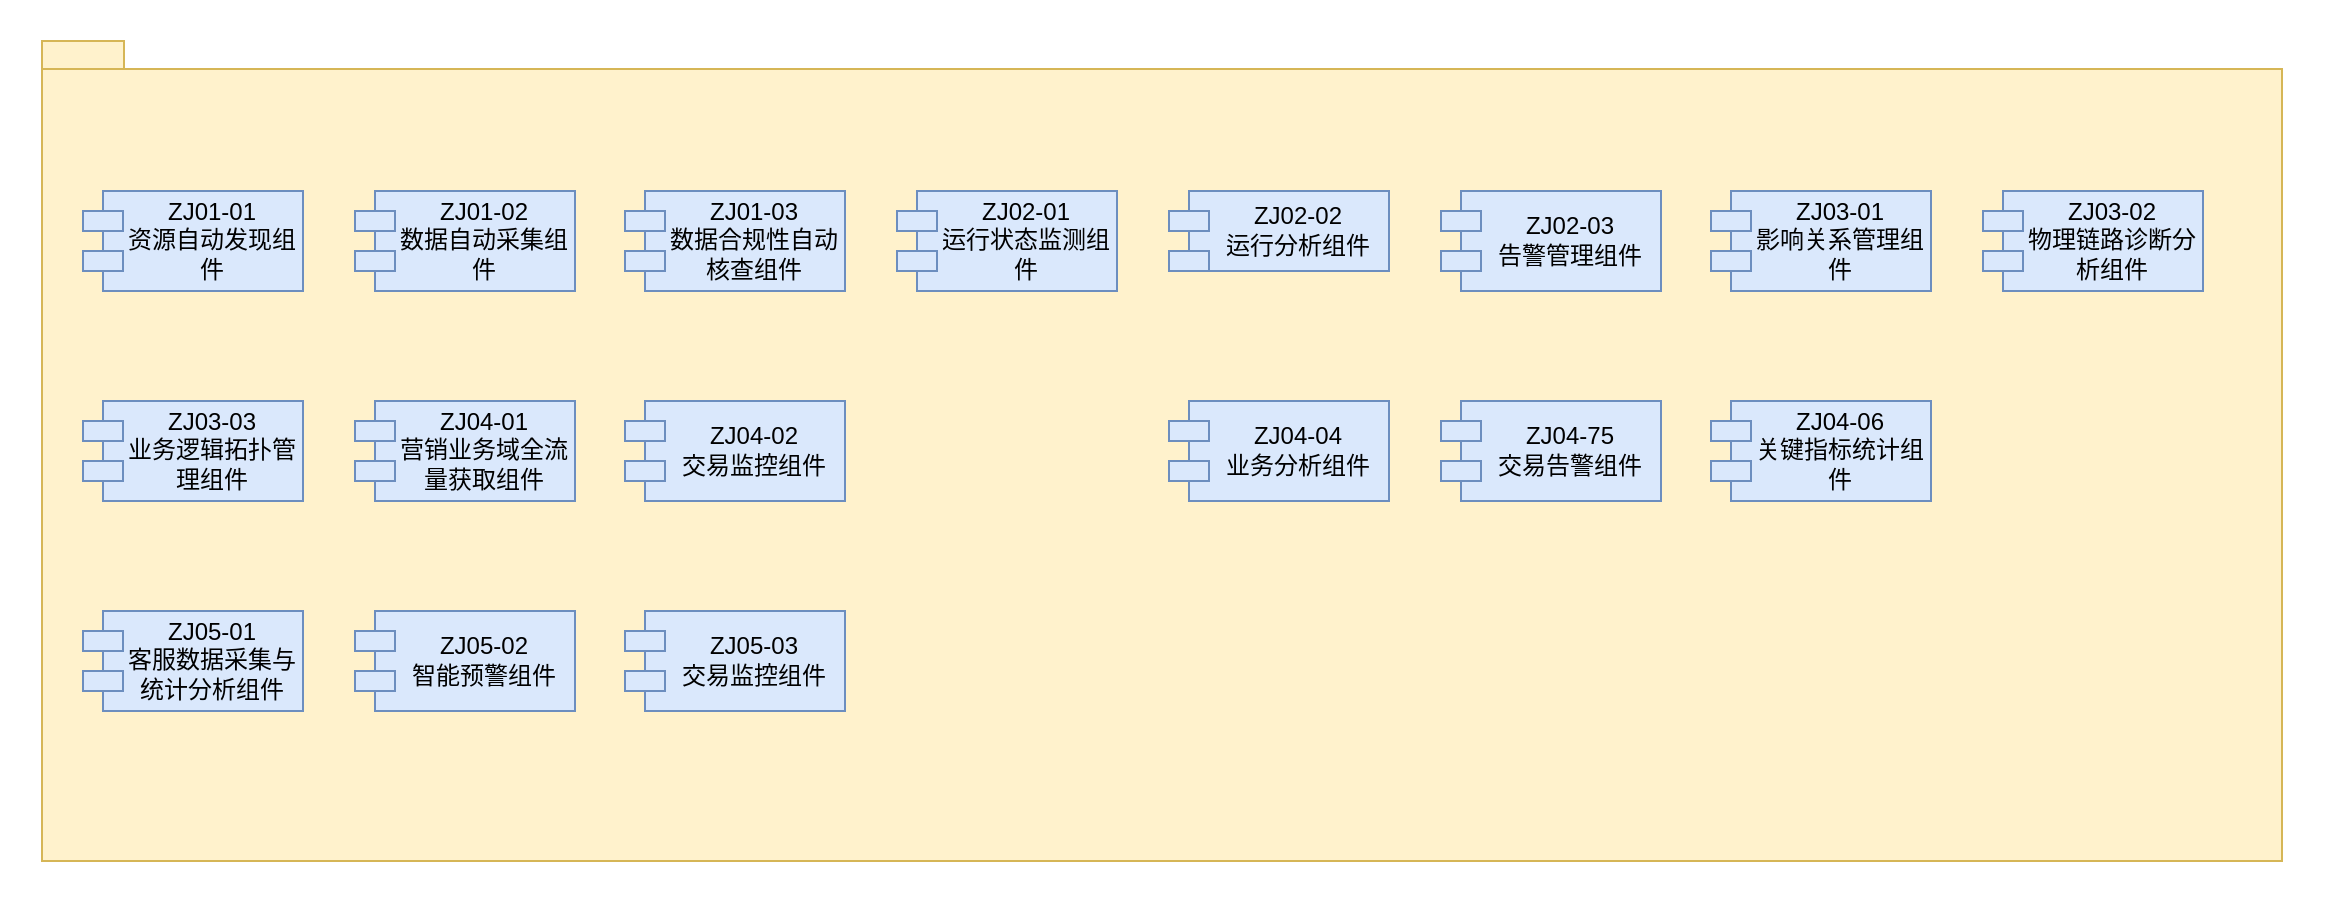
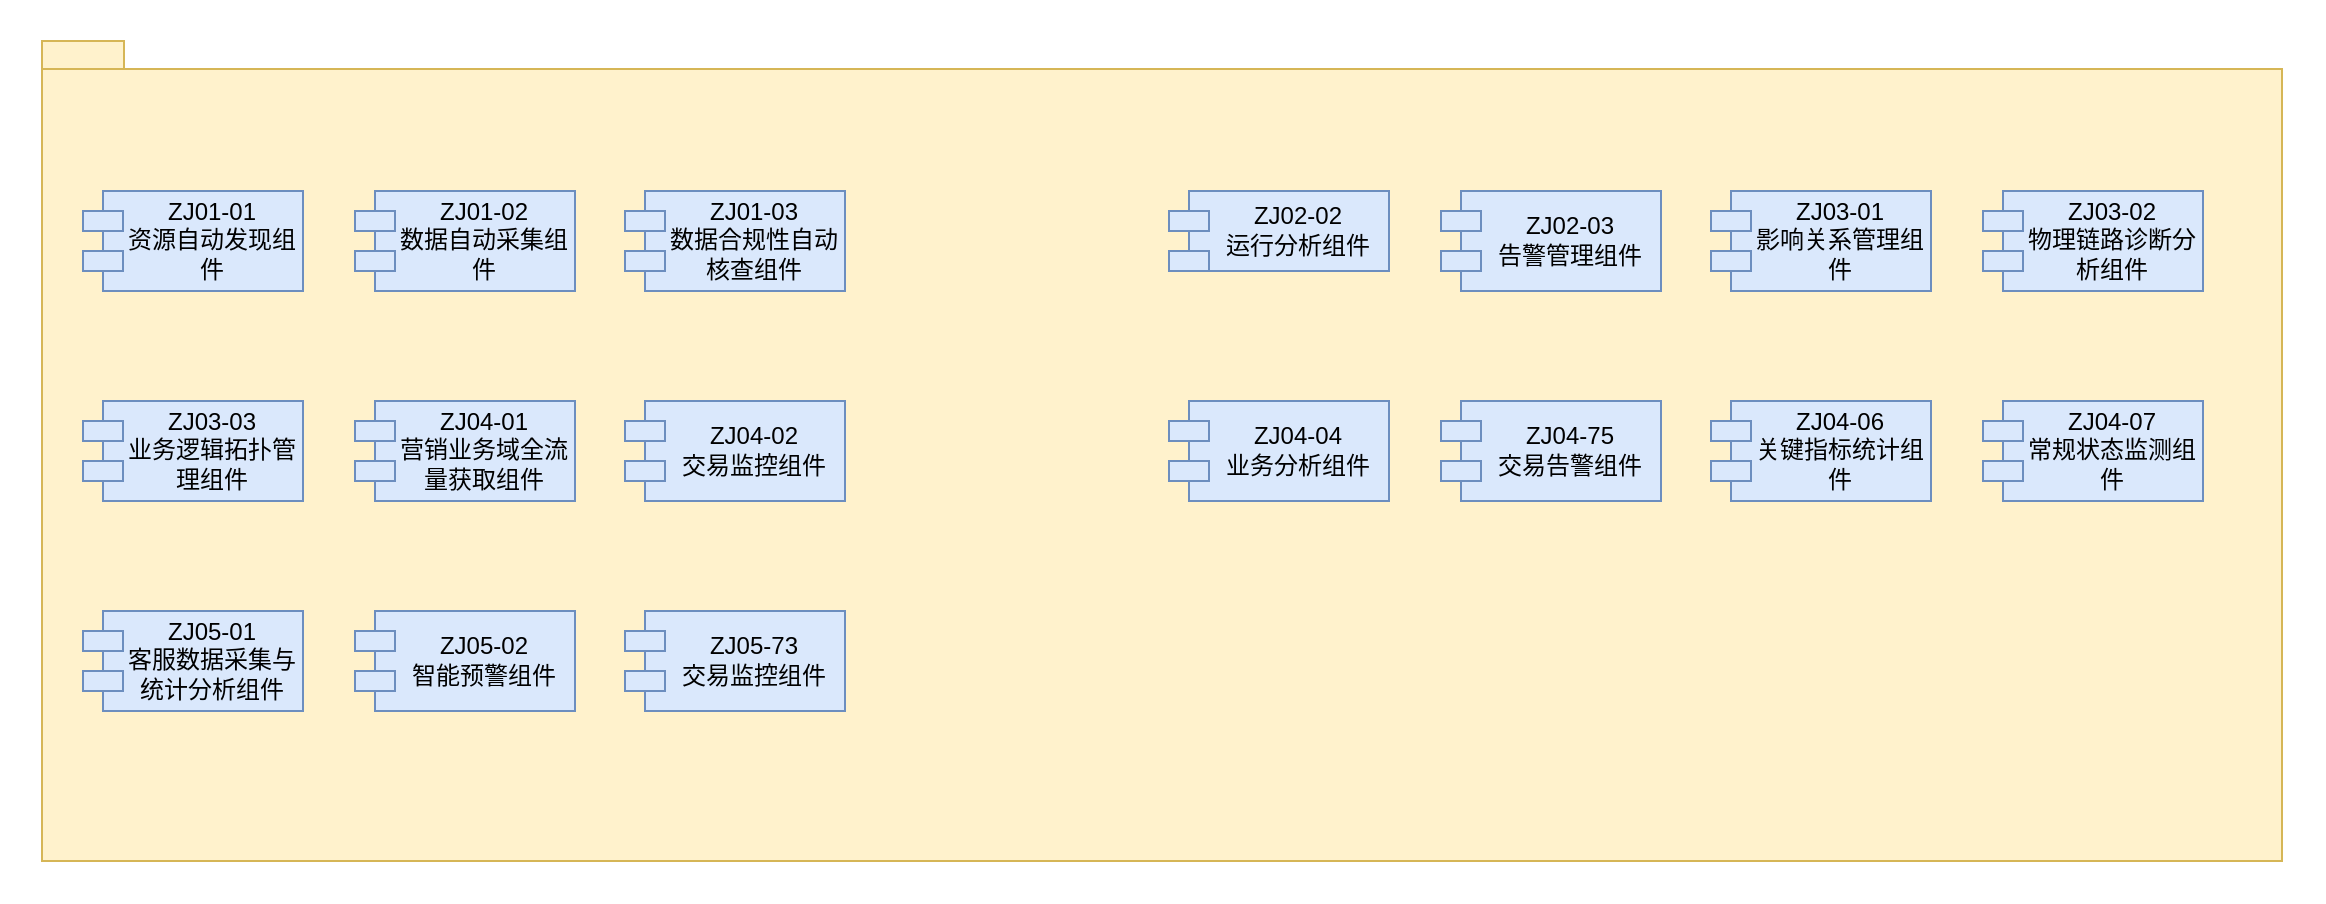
(1007, 241) -> none
none -> (2093, 451)
(755, 661) -> (755, 661)
